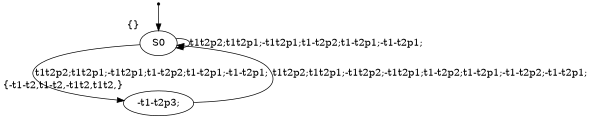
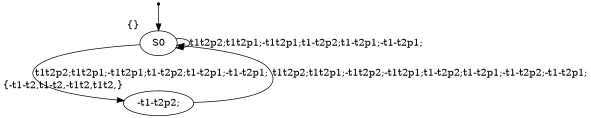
(159, 103) -> (159, 103)
